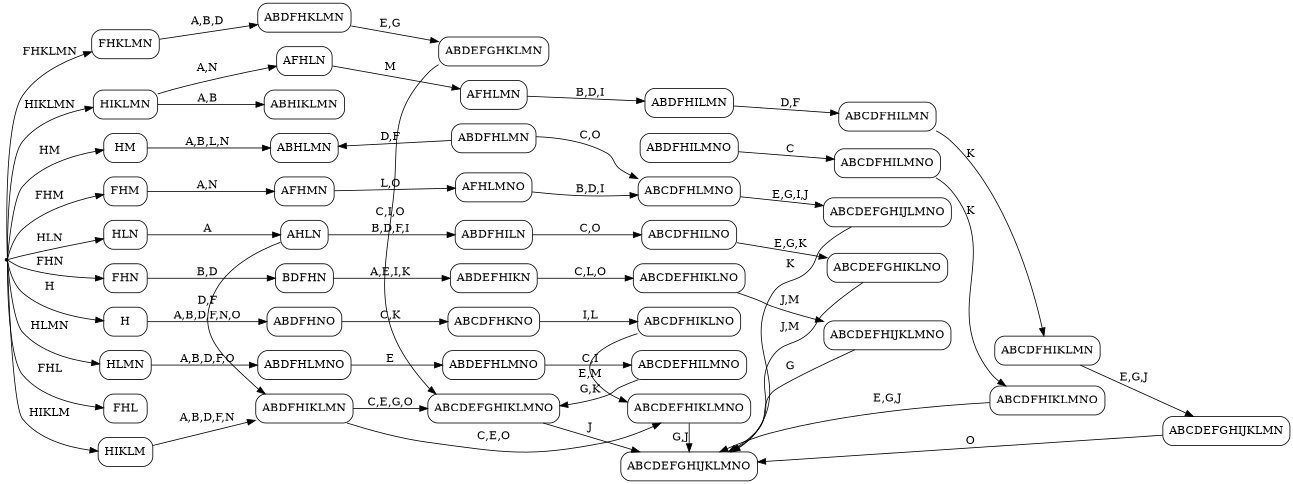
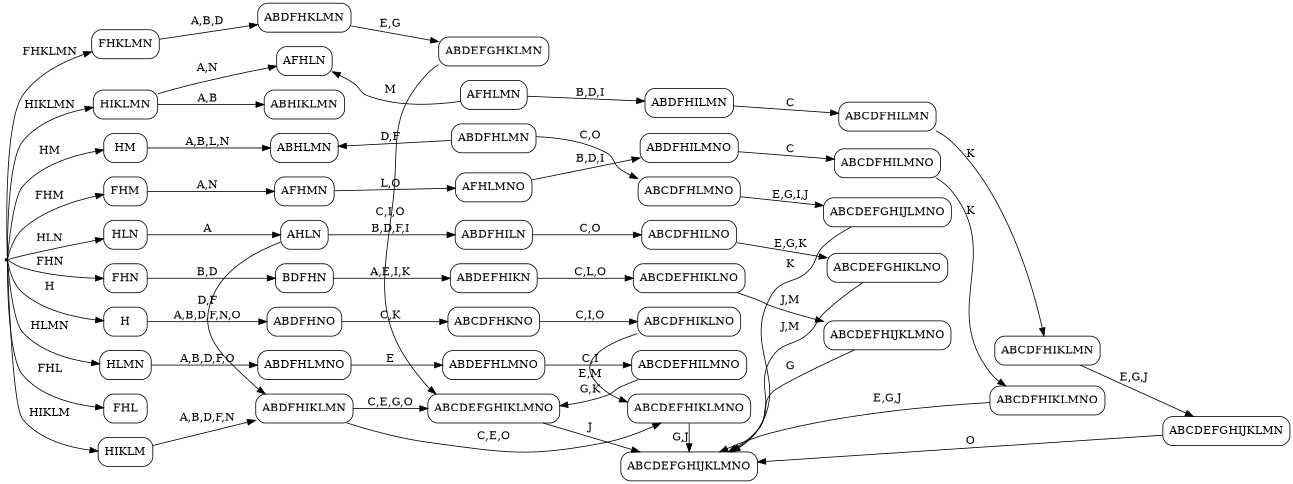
(392, 77) -> (396, 103)
(791, 103) -> (791, 103)
(581, 196) -> (582, 170)
(590, 316) -> (590, 316)
